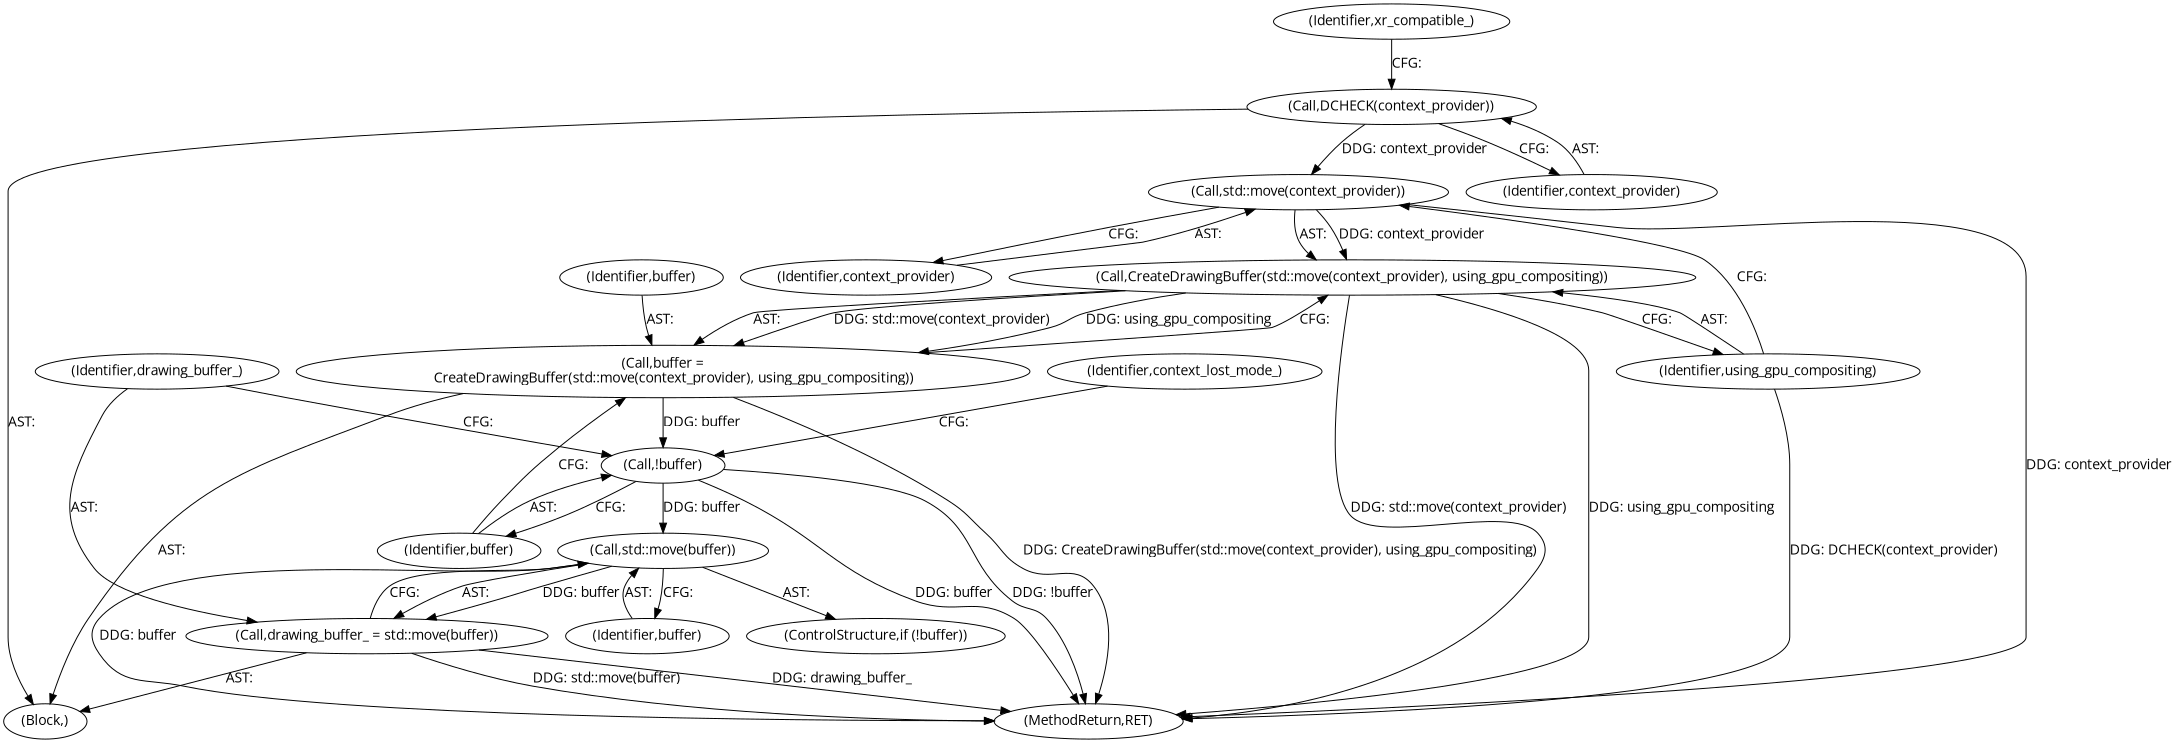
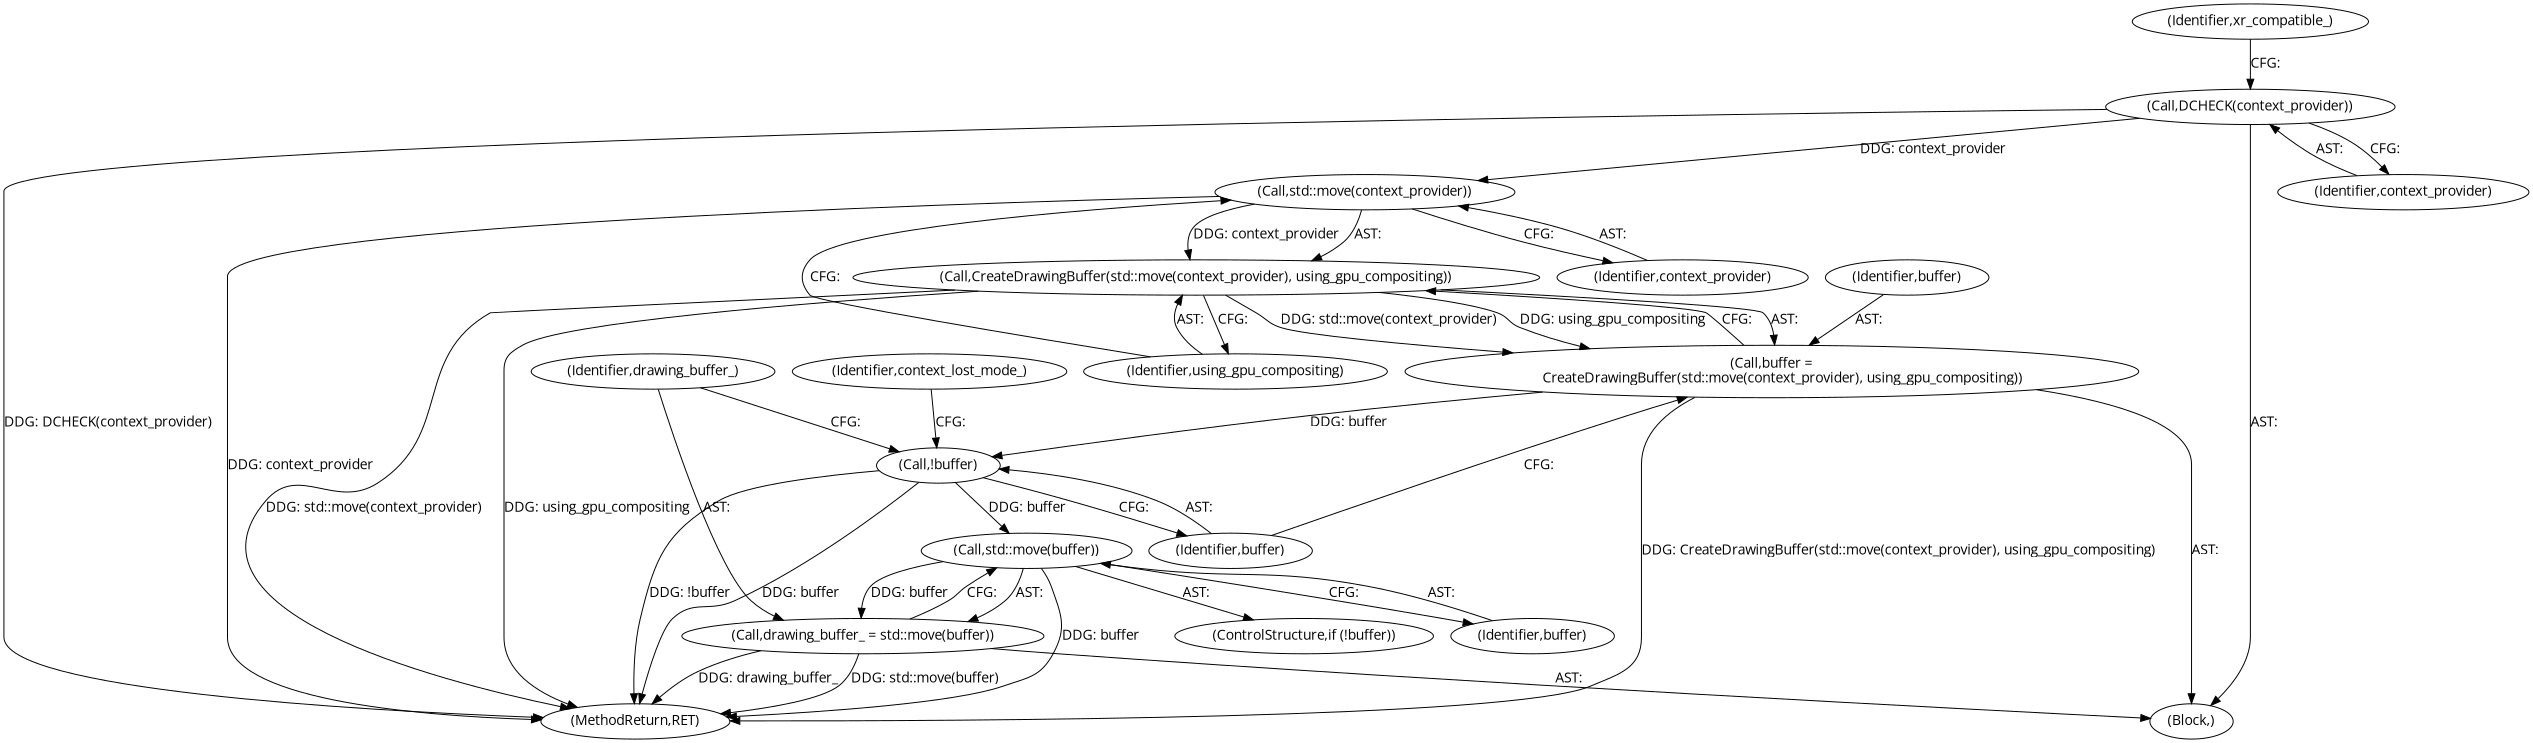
(1686, 681) -> (559, 143)
